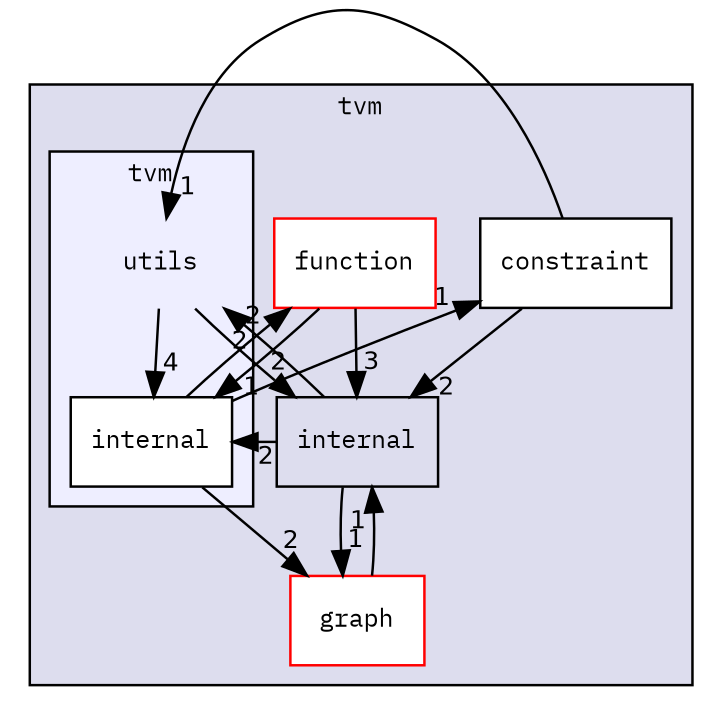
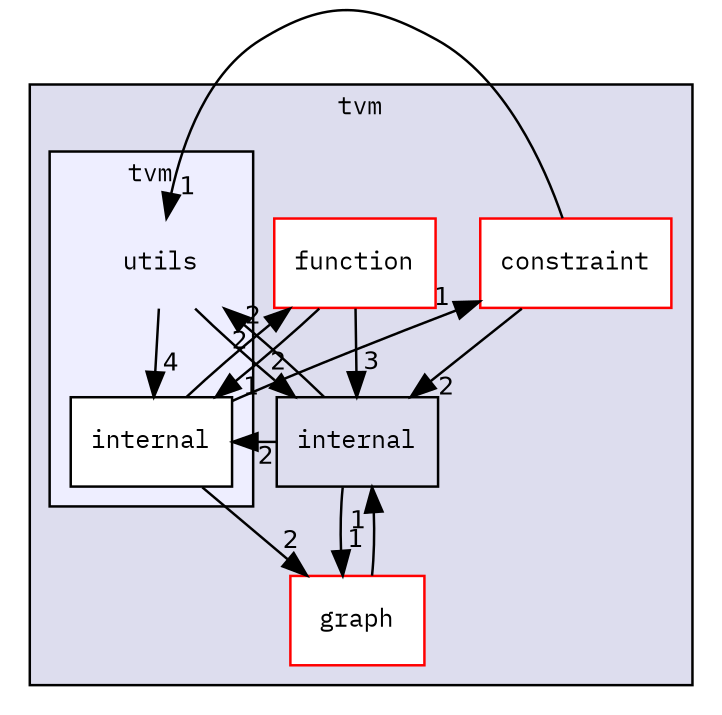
(576, 263) -> (576, 263)
